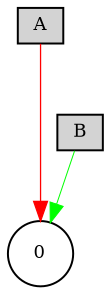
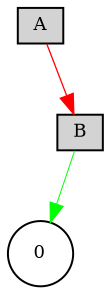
(41, 123) -> (57, 70)
